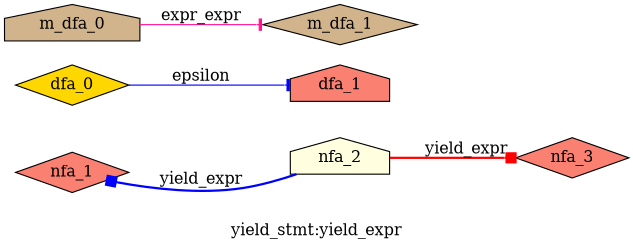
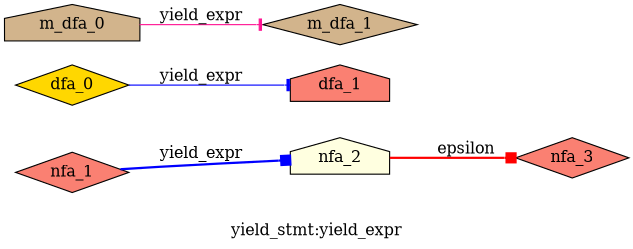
(201, 16) -> (201, 16)
(201, 77) -> (201, 77)
(466, 149) -> (466, 149)
(208, 191) -> (200, 165)
